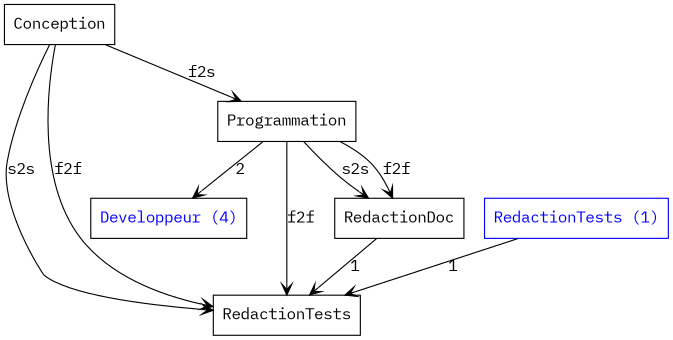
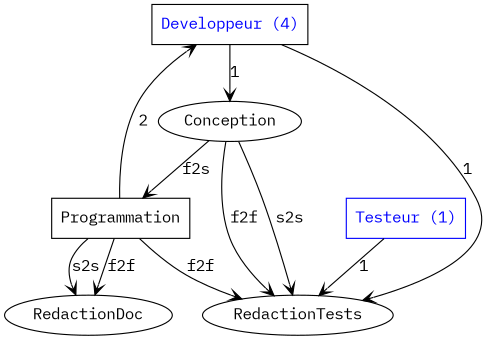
(60, 25) -> (230, 121)
none -> (230, 67)
(399, 218) -> (88, 315)
(576, 218) -> (406, 218)
(347, 263) -> (451, 161)
(287, 315) -> (298, 315)
